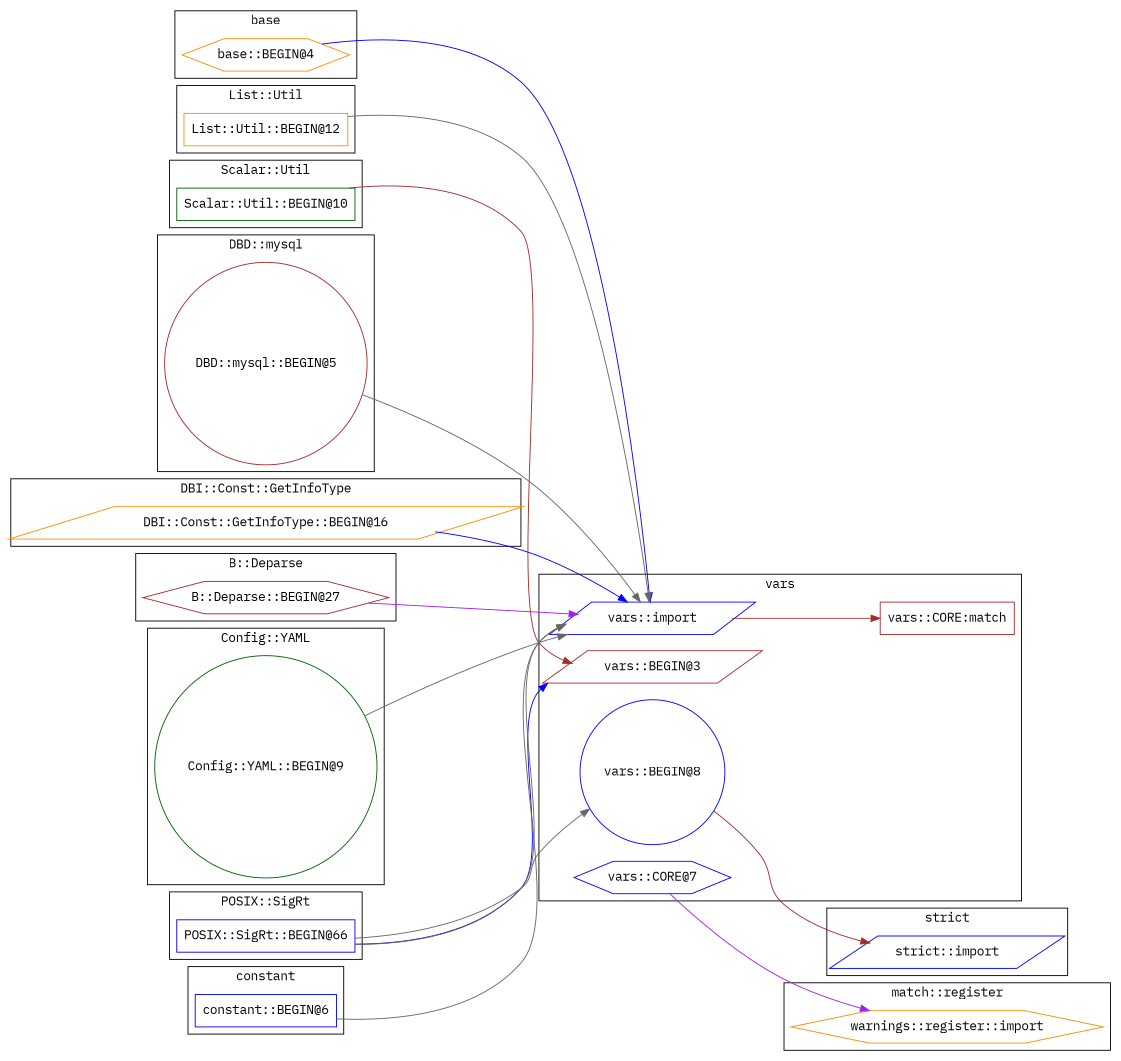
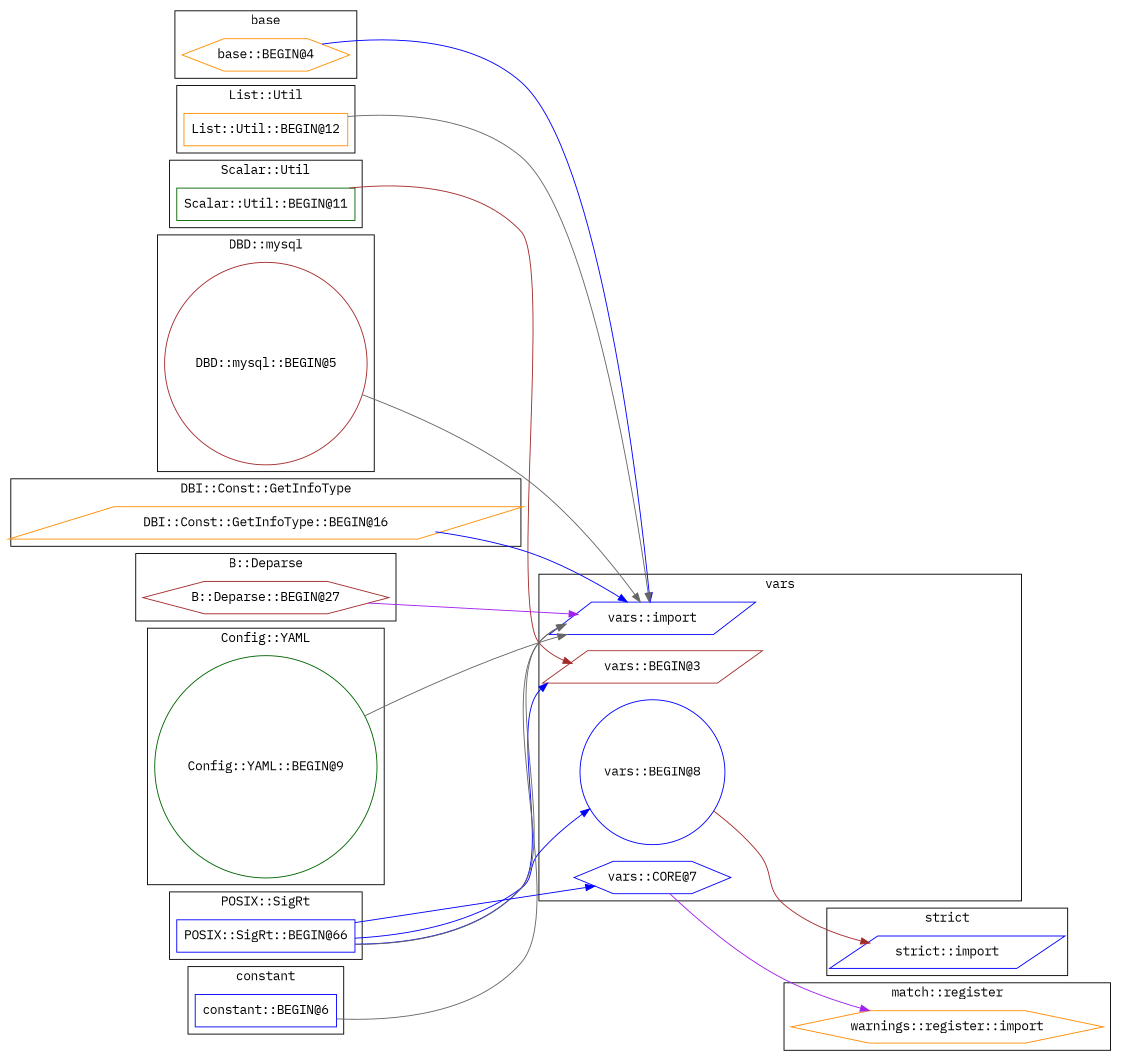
(266, 204) -> (266, 204)
(947, 618) -> none
none -> (470, 905)
(488, 908) -> (488, 908)
